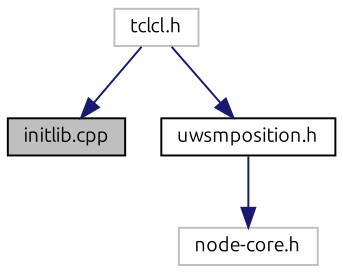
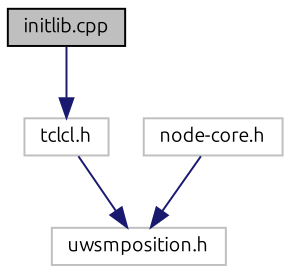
(118, 75) -> (66, 72)
(248, 137) -> (139, 246)
(248, 182) -> (182, 184)
